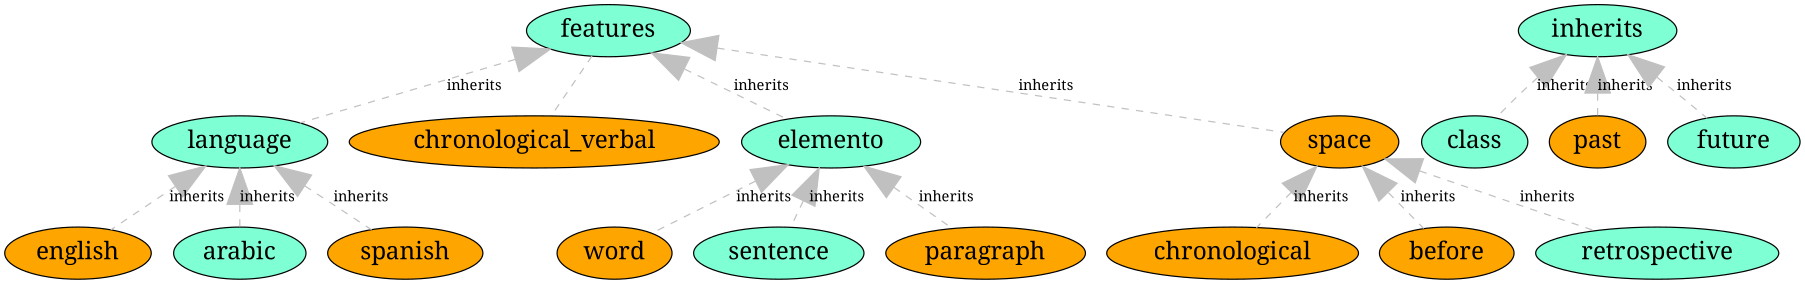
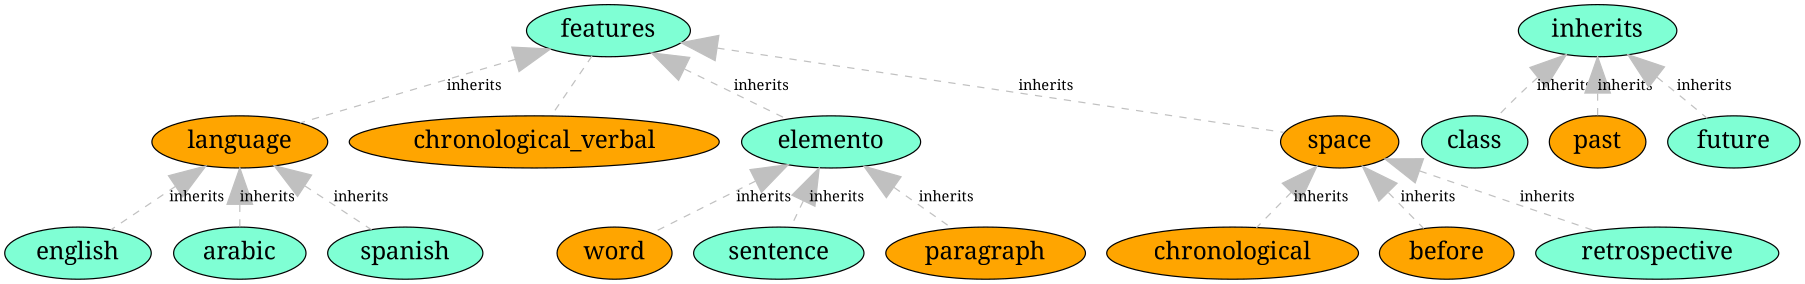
(240, 142) -> (240, 142)
(78, 253) -> (78, 253)
(405, 253) -> (405, 253)
